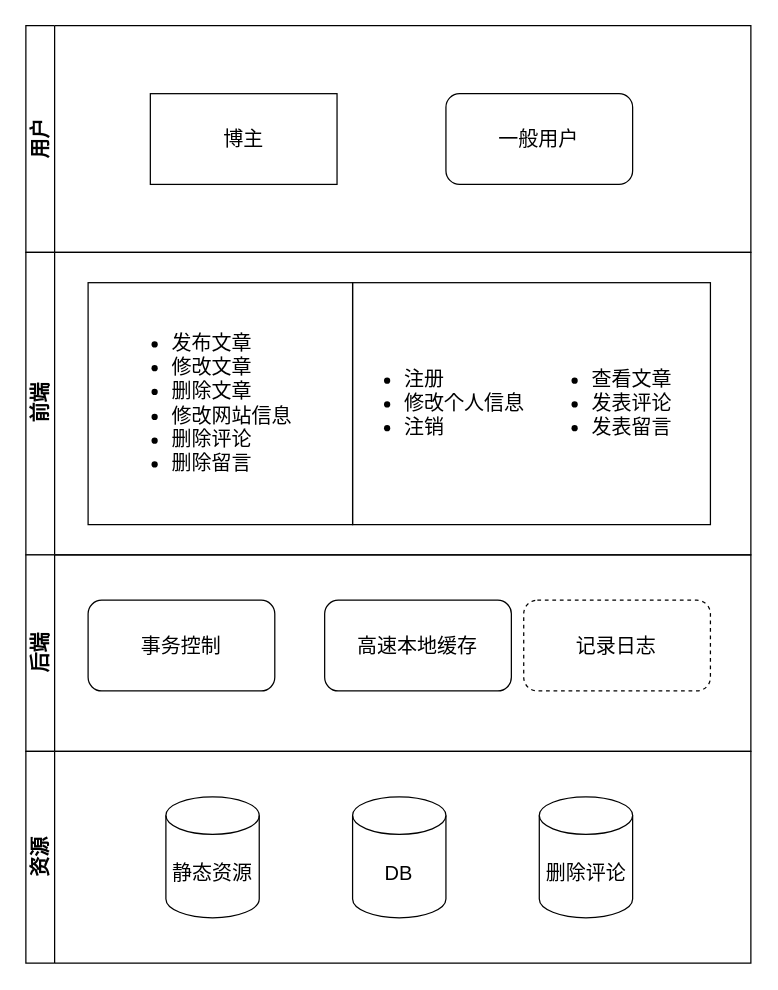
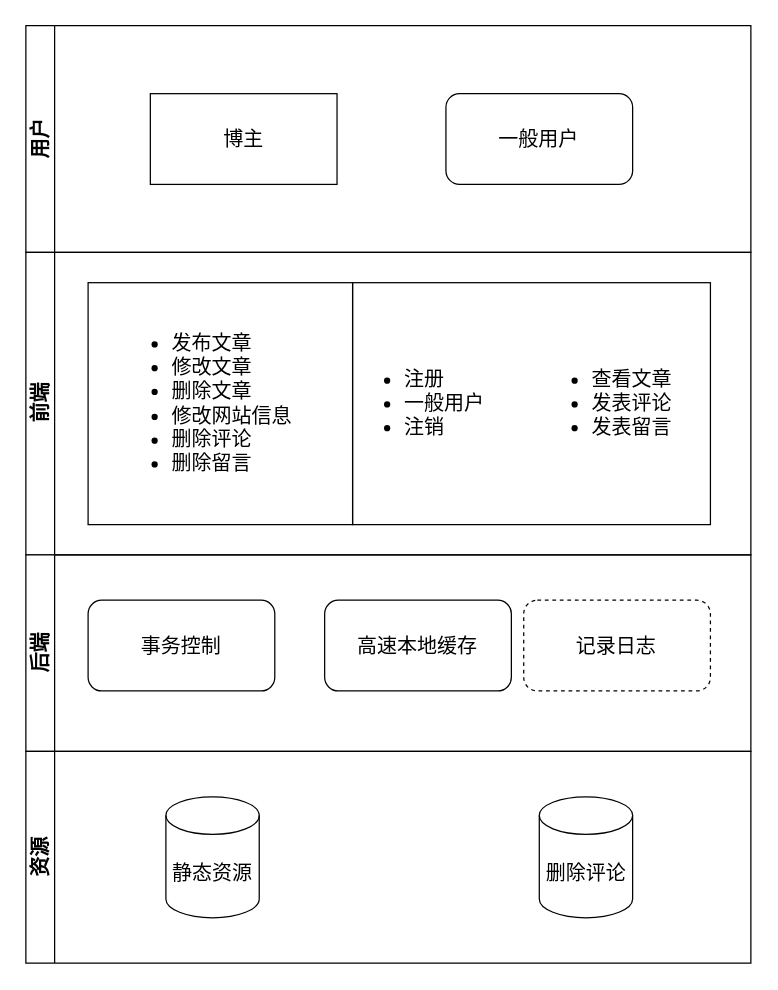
(414, 403) -> (394, 403)
(399, 857) -> none
